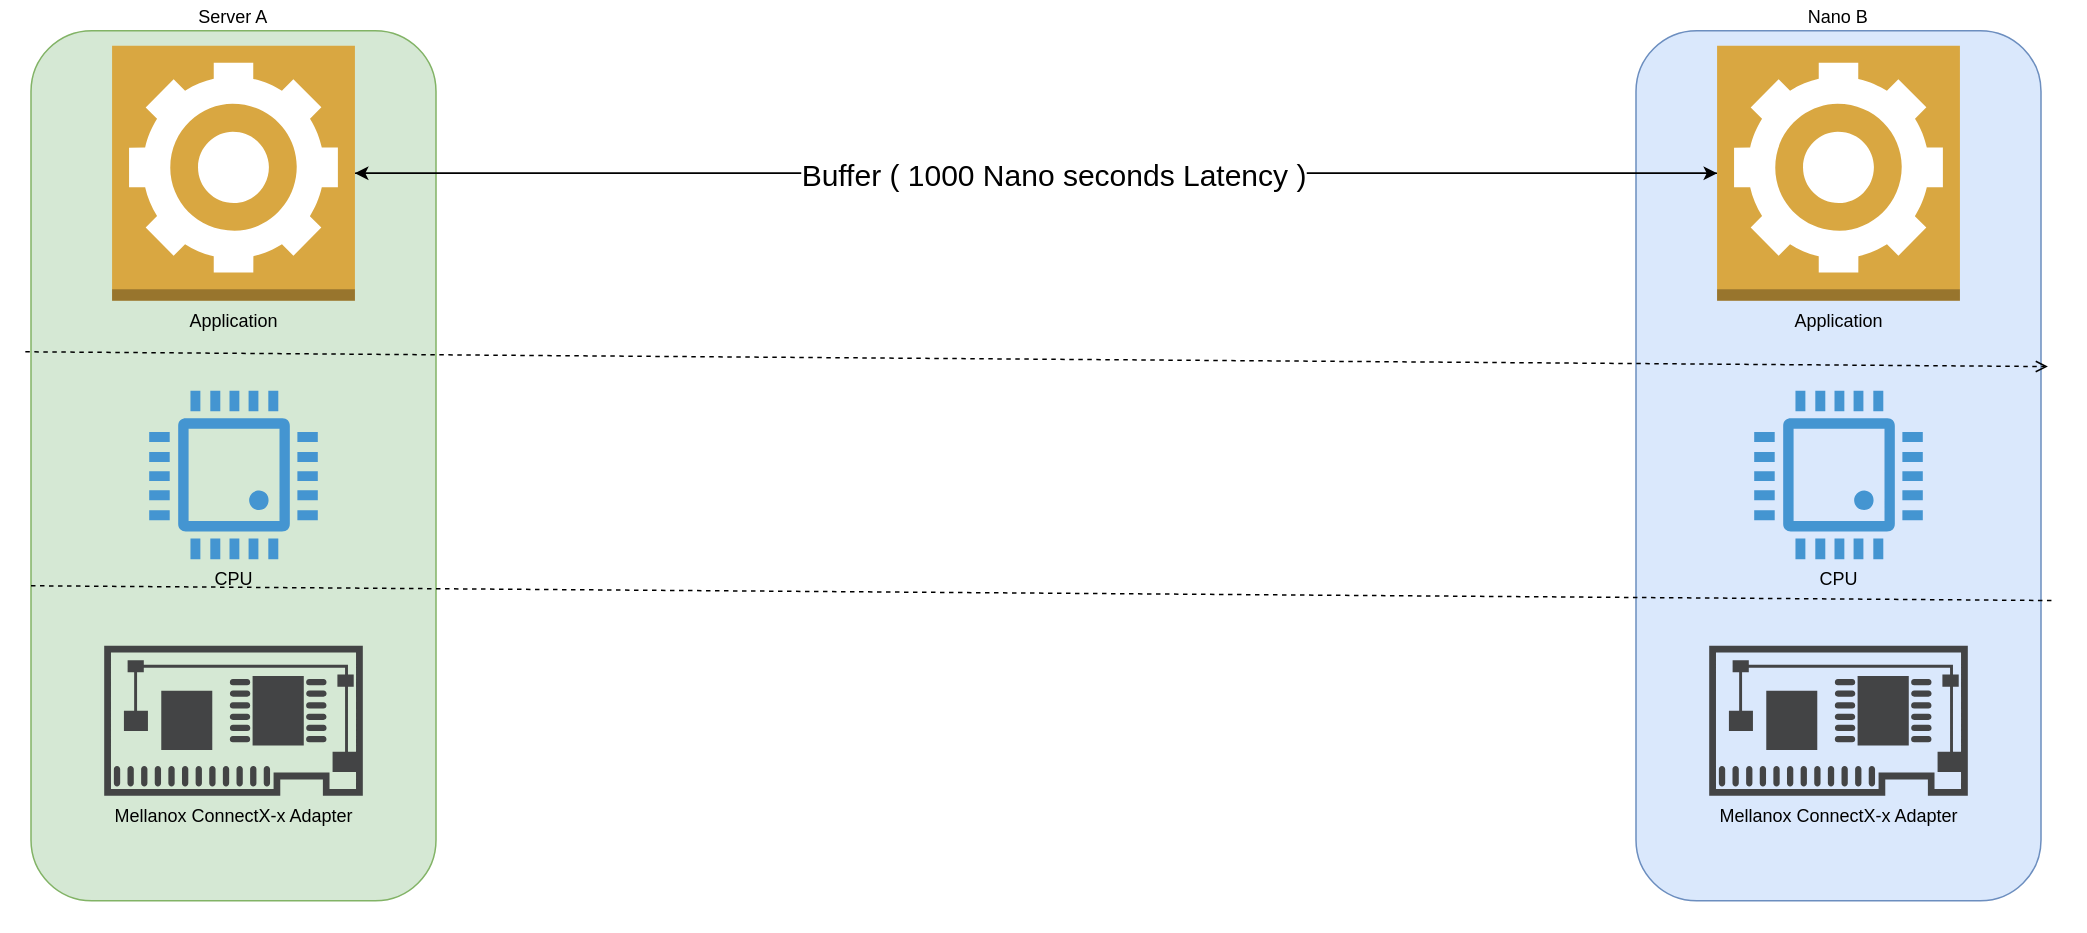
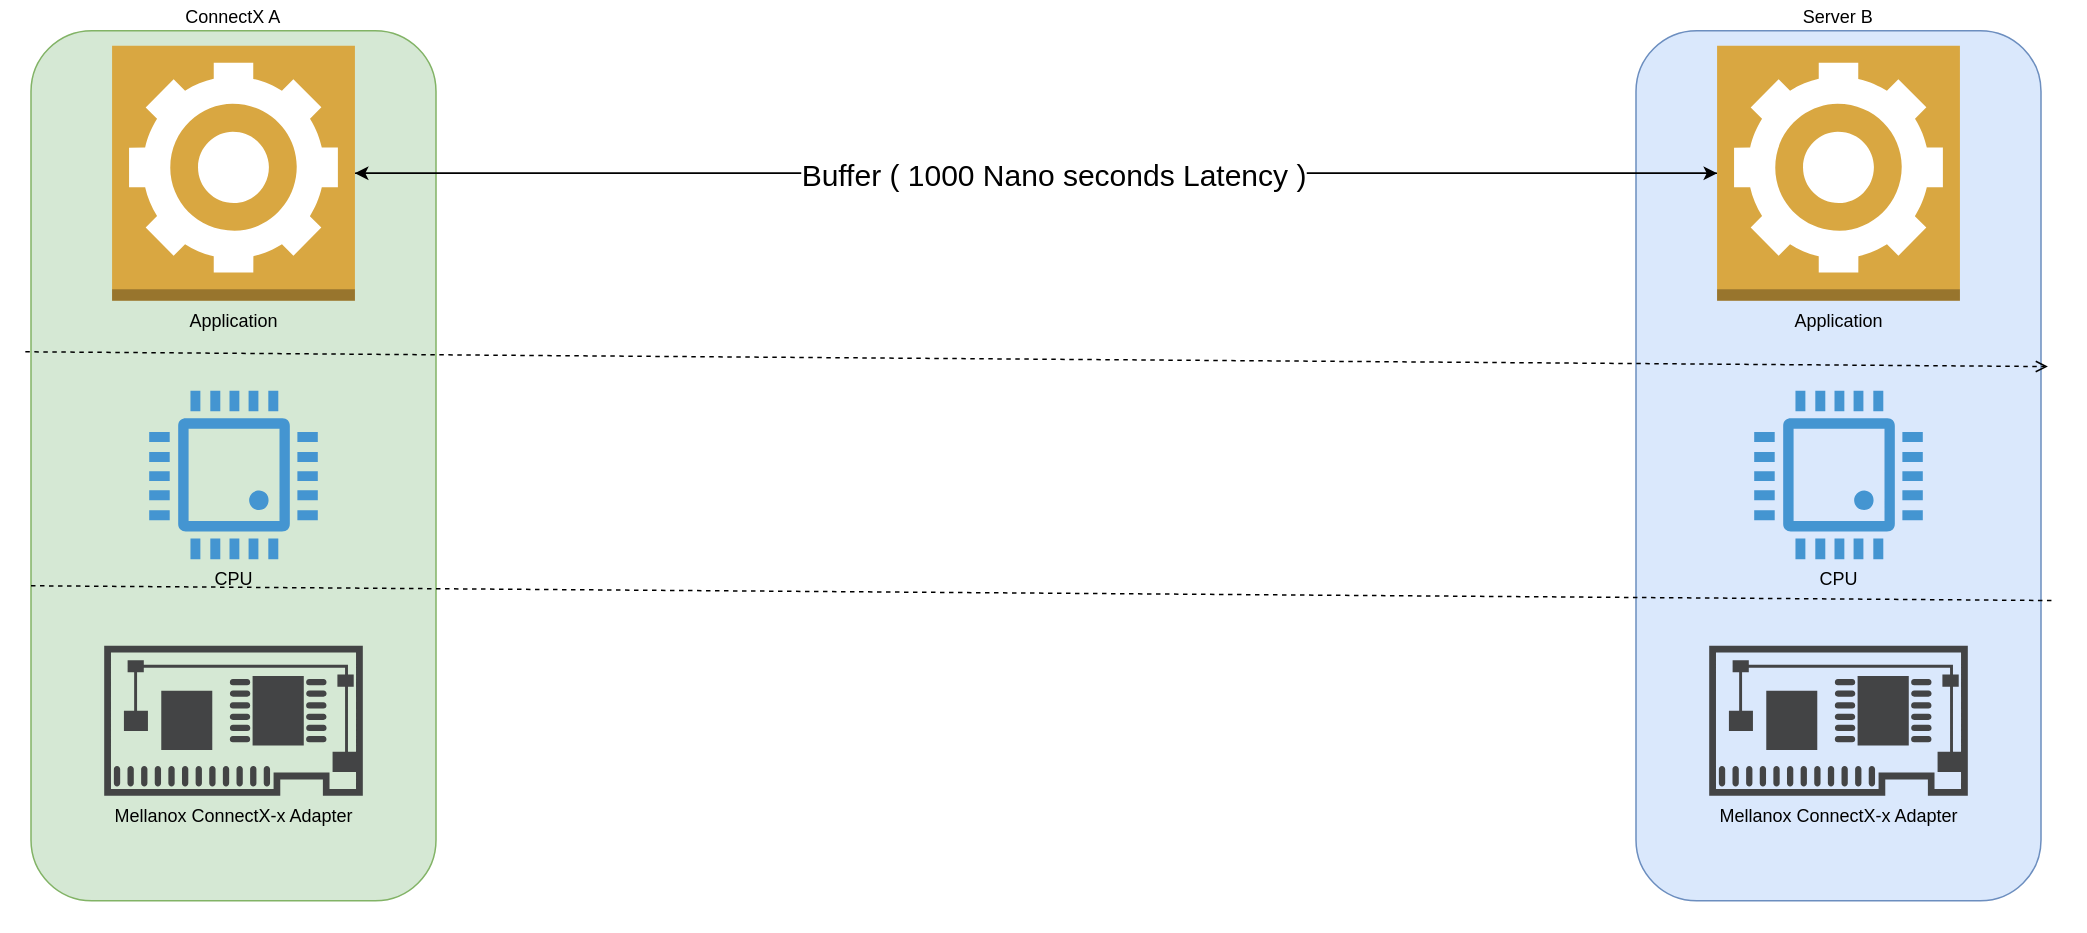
(233, 15) -> (233, 15)
(1838, 15) -> (1838, 15)
